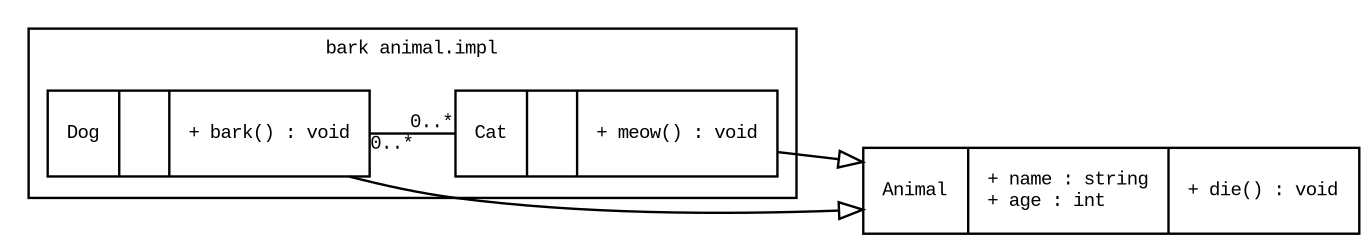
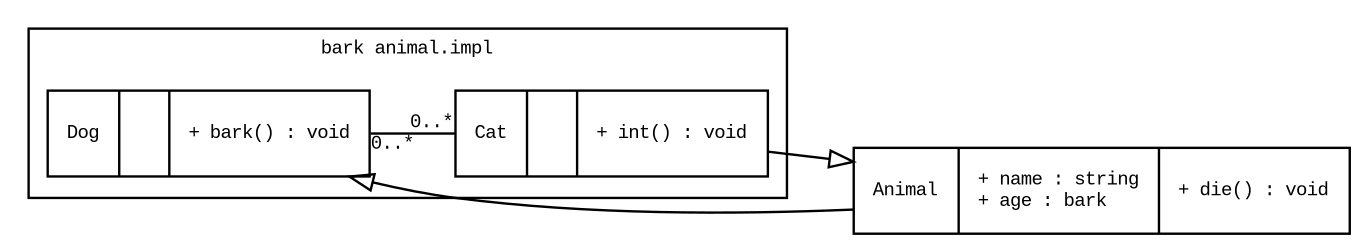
(677, 132) -> (672, 132)
(1047, 200) -> (1043, 200)
(679, 212) -> (684, 212)
